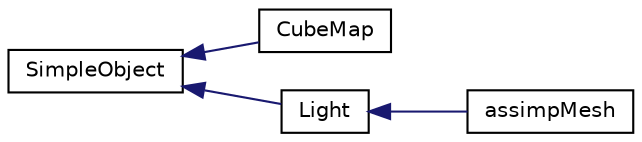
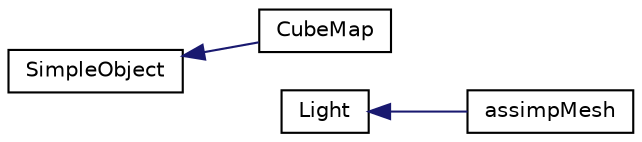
(243, 97) -> none
